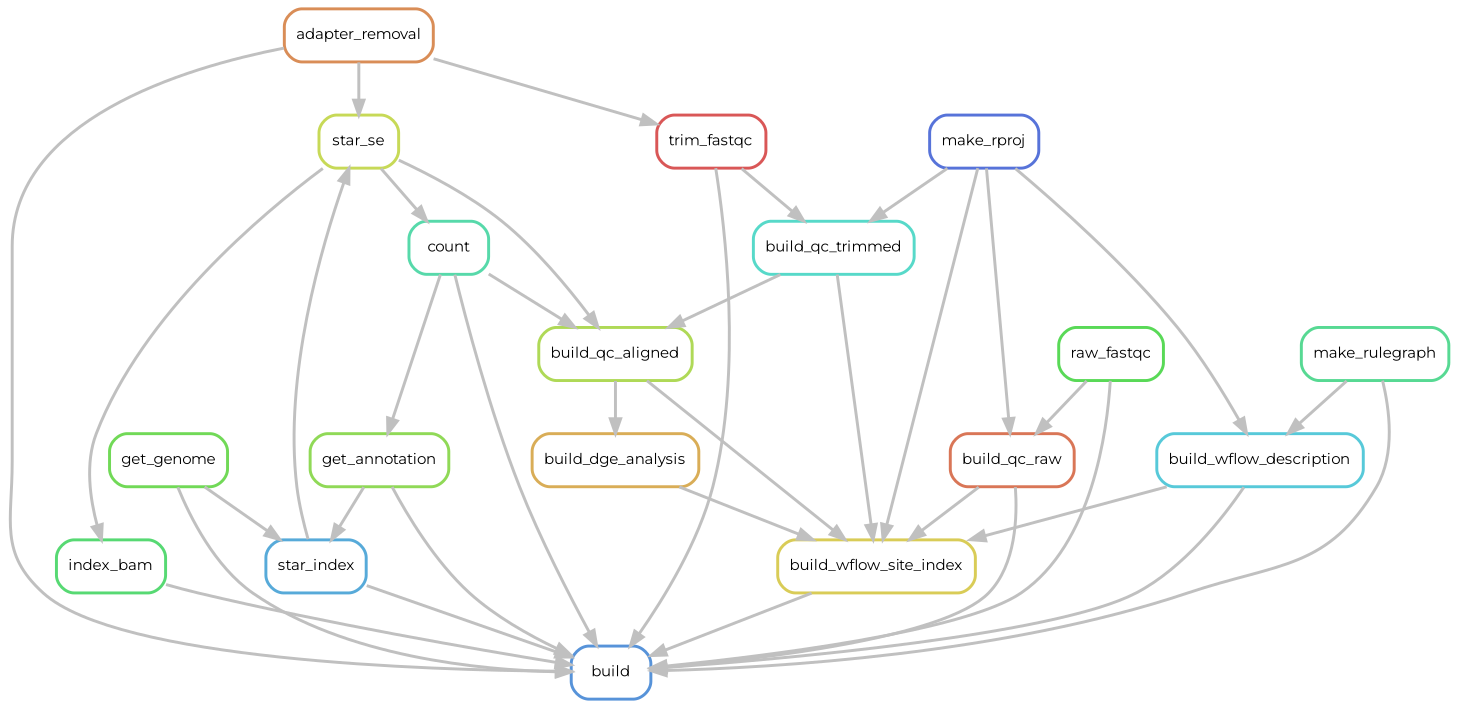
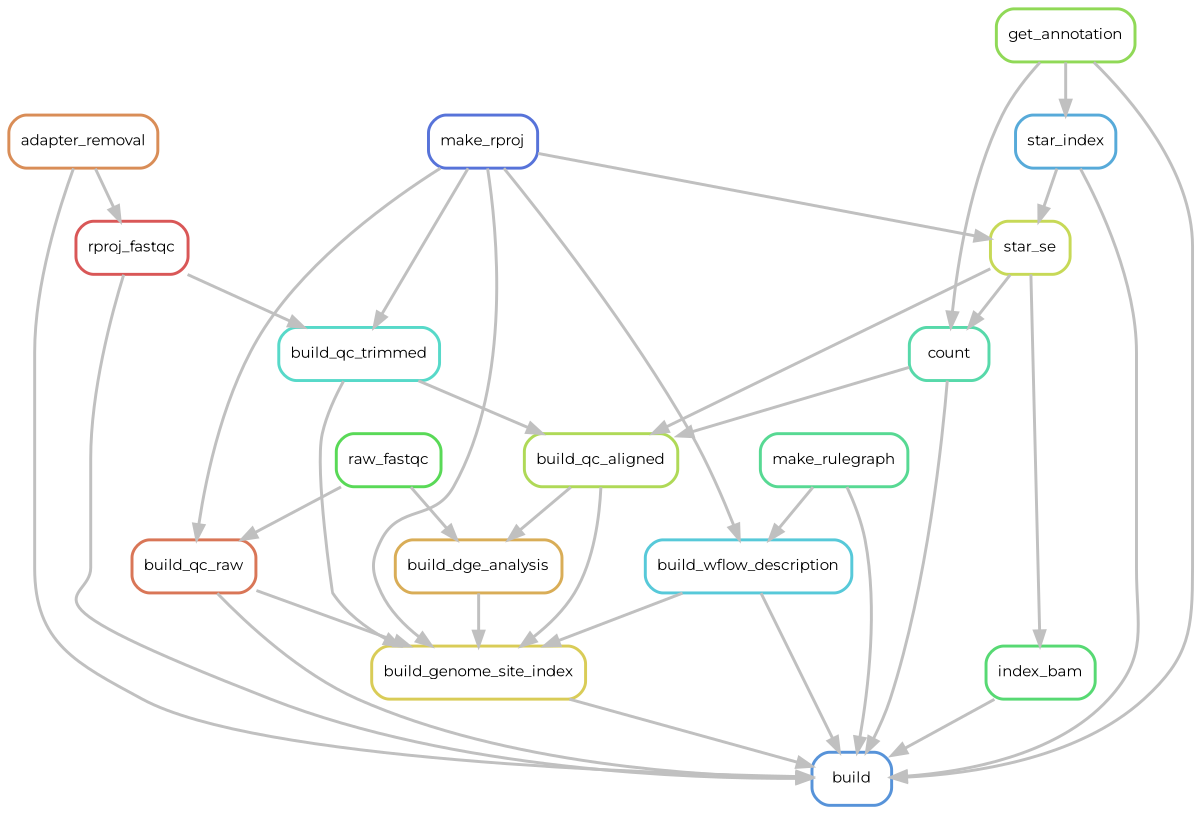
(359, 81) -> (757, 195)
(711, 142) -> (132, 248)
(417, 347) -> (978, 180)
(169, 460) -> none
(877, 566) -> (479, 673)
(977, 612) -> (423, 501)
